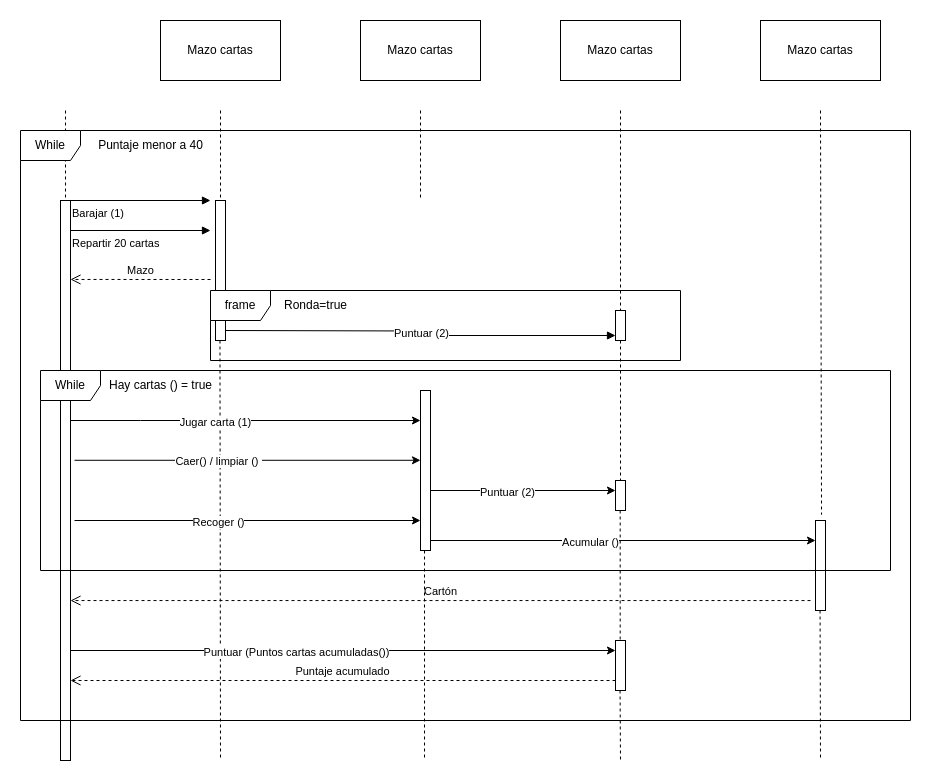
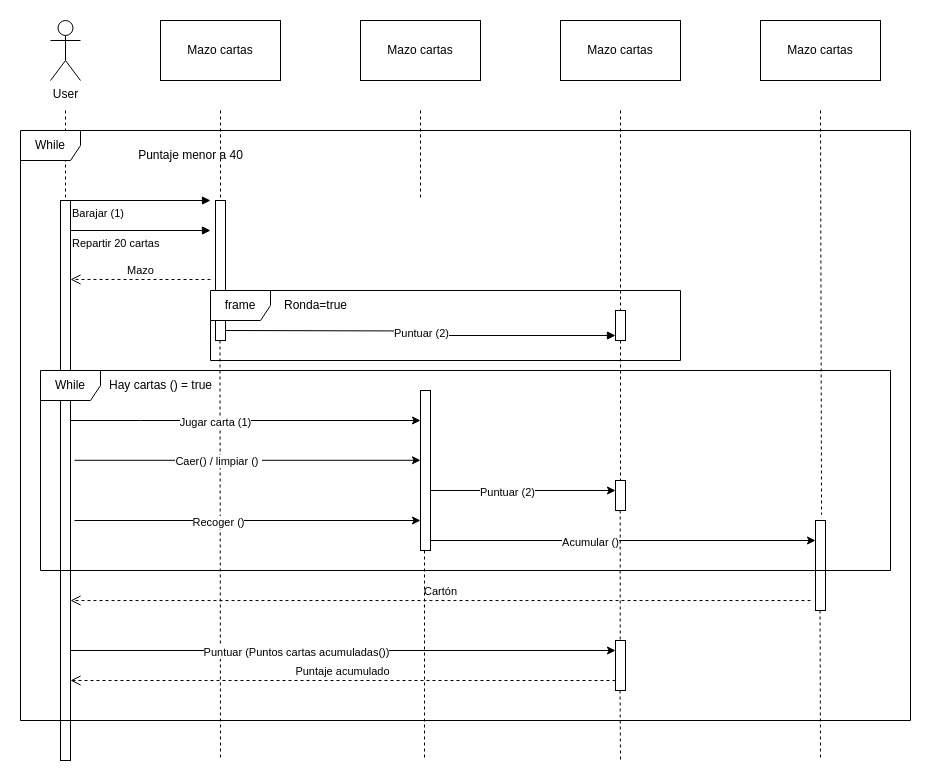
none -> (66, 51)
(151, 146) -> (191, 156)
